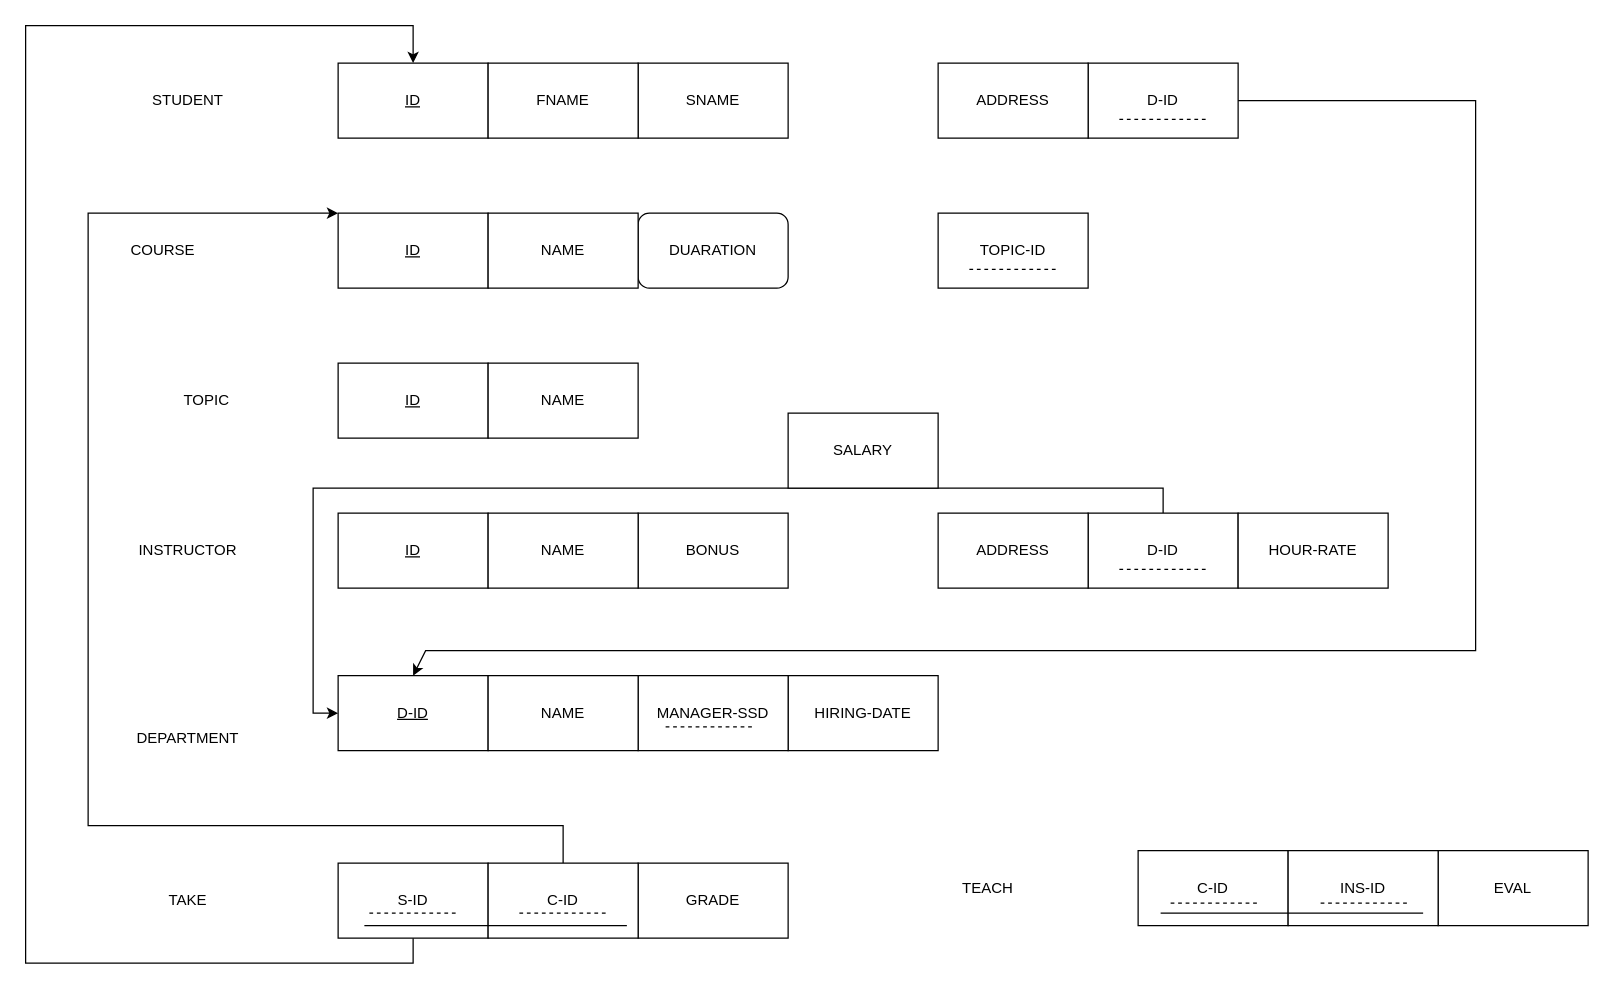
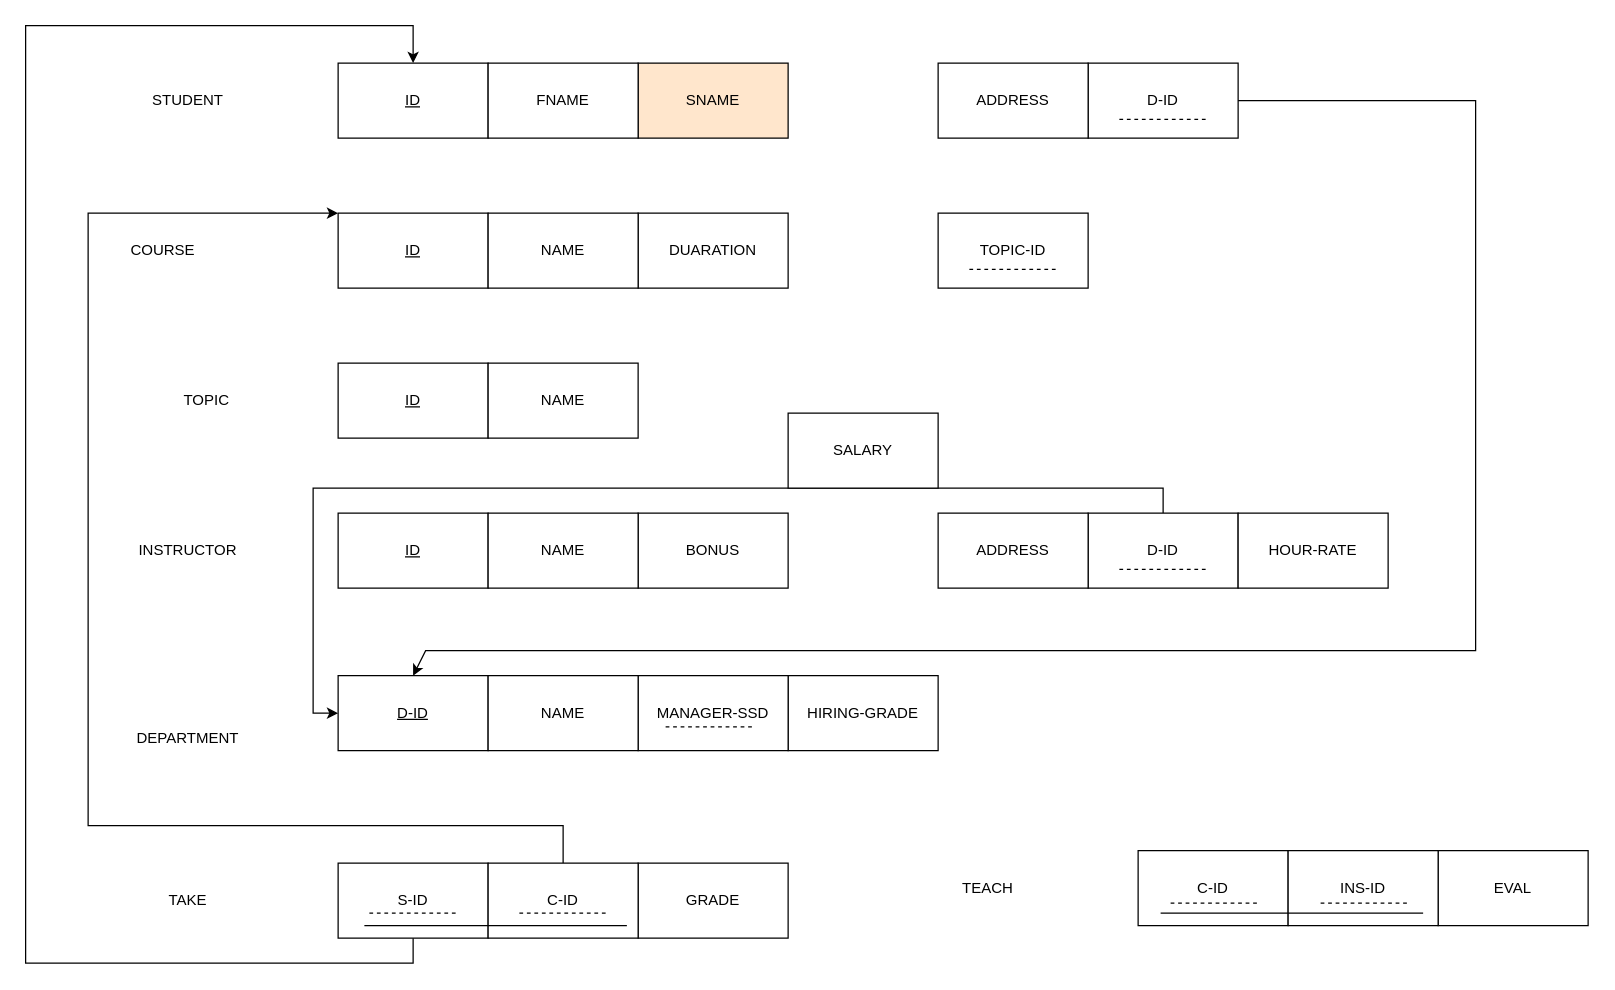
(713, 101) -> (713, 101)
(713, 251) -> (713, 251)
(863, 713) -> (863, 713)
